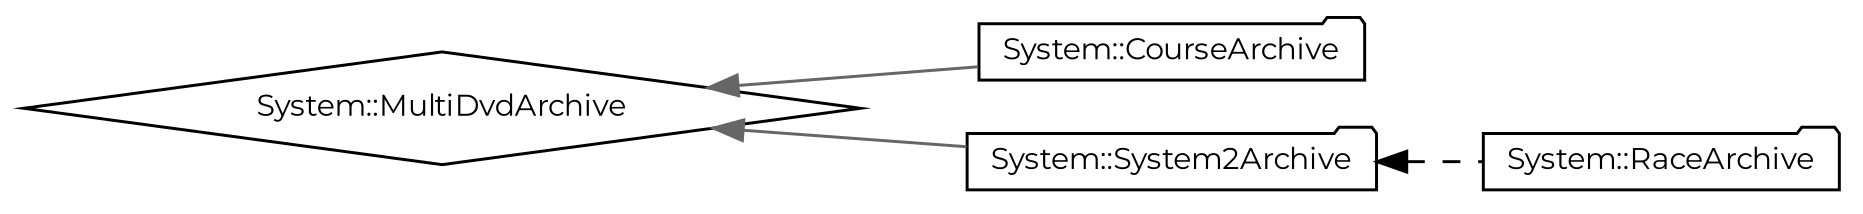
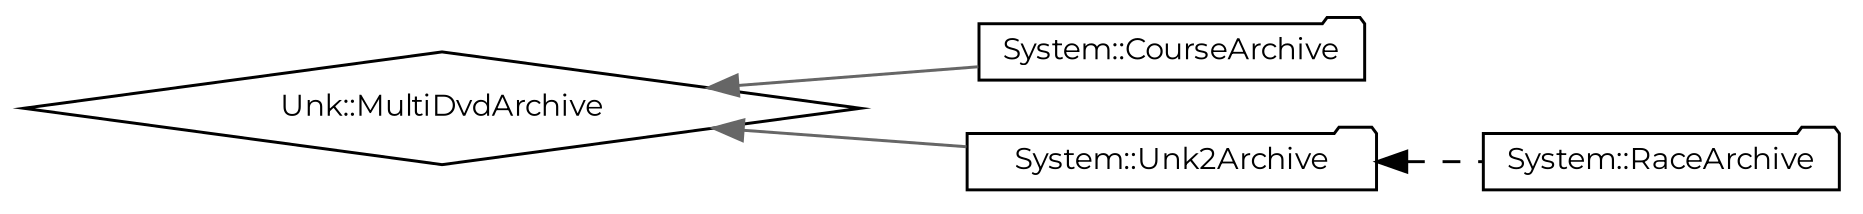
(442, 108) -> (442, 108)
(1172, 162) -> (1172, 162)
